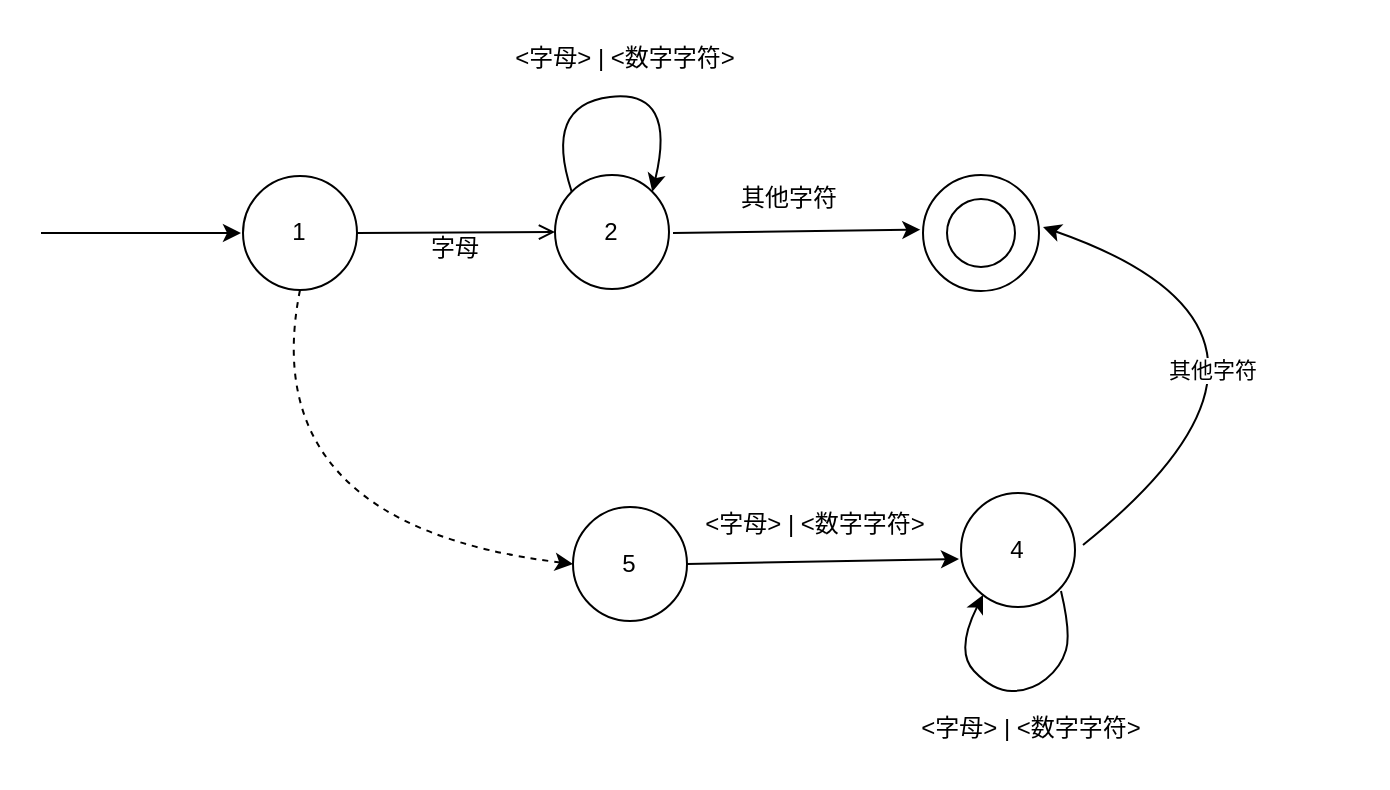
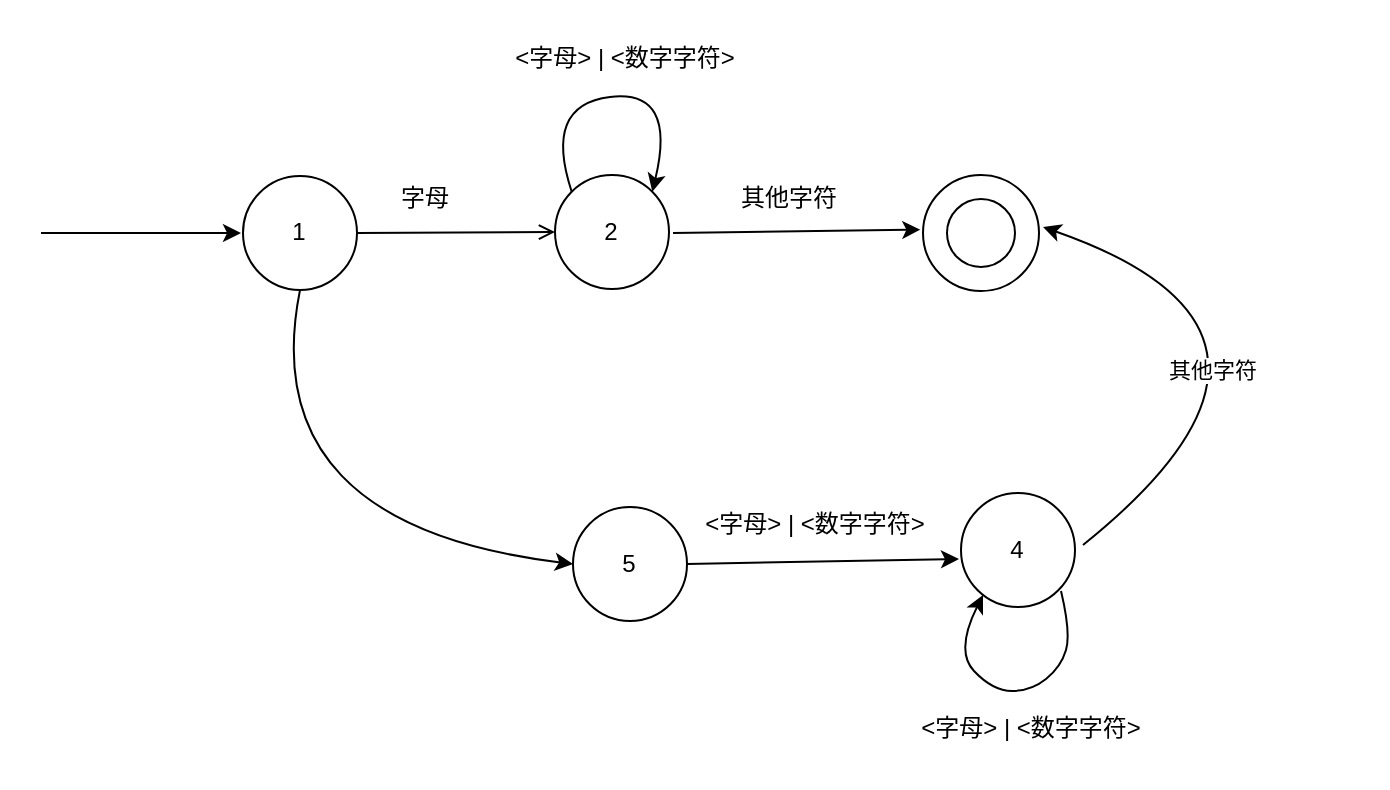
(455, 249) -> (425, 199)
(357, 489) -> (357, 489)
